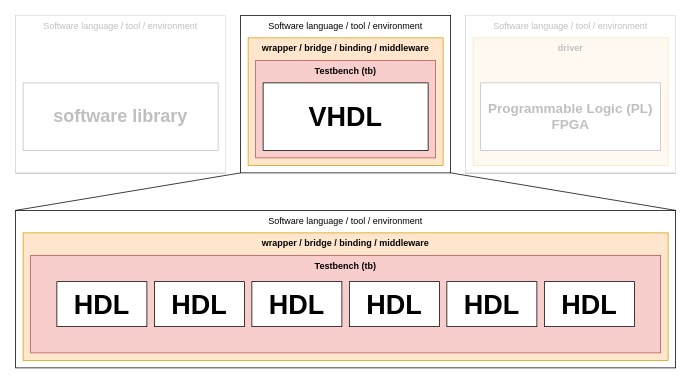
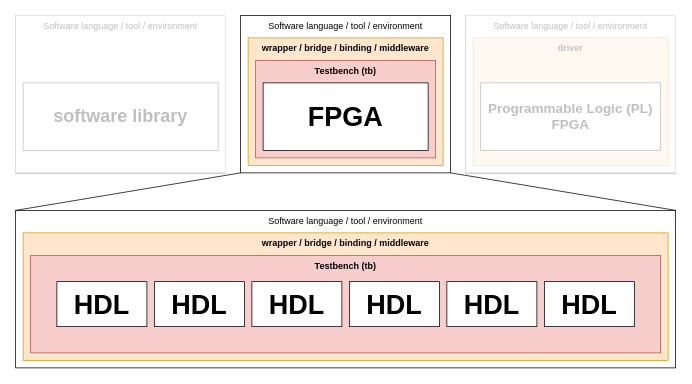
(345, 117) -> (345, 117)
